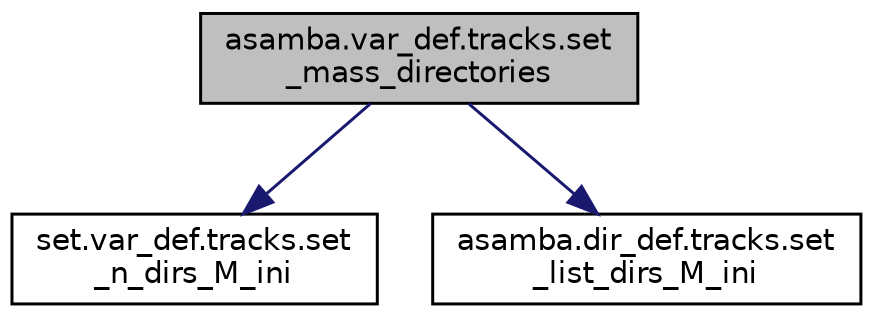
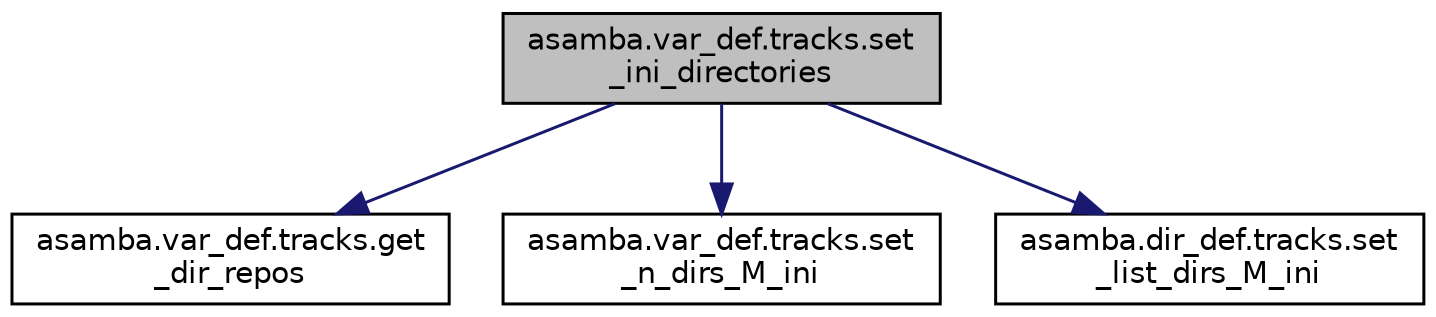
(419, 58) -> (722, 58)
(195, 259) -> (722, 259)
none -> (231, 259)
